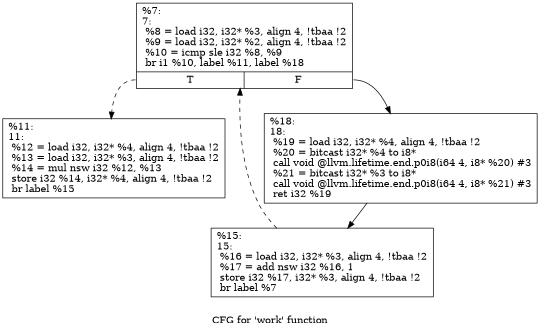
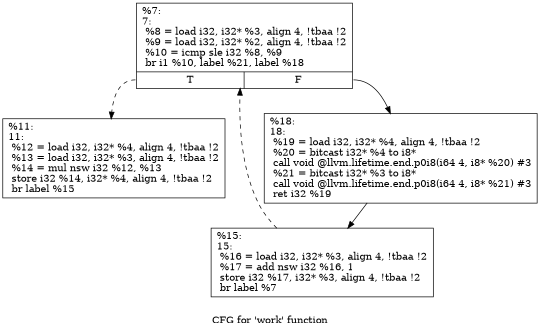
(223, 63) -> (223, 63)
